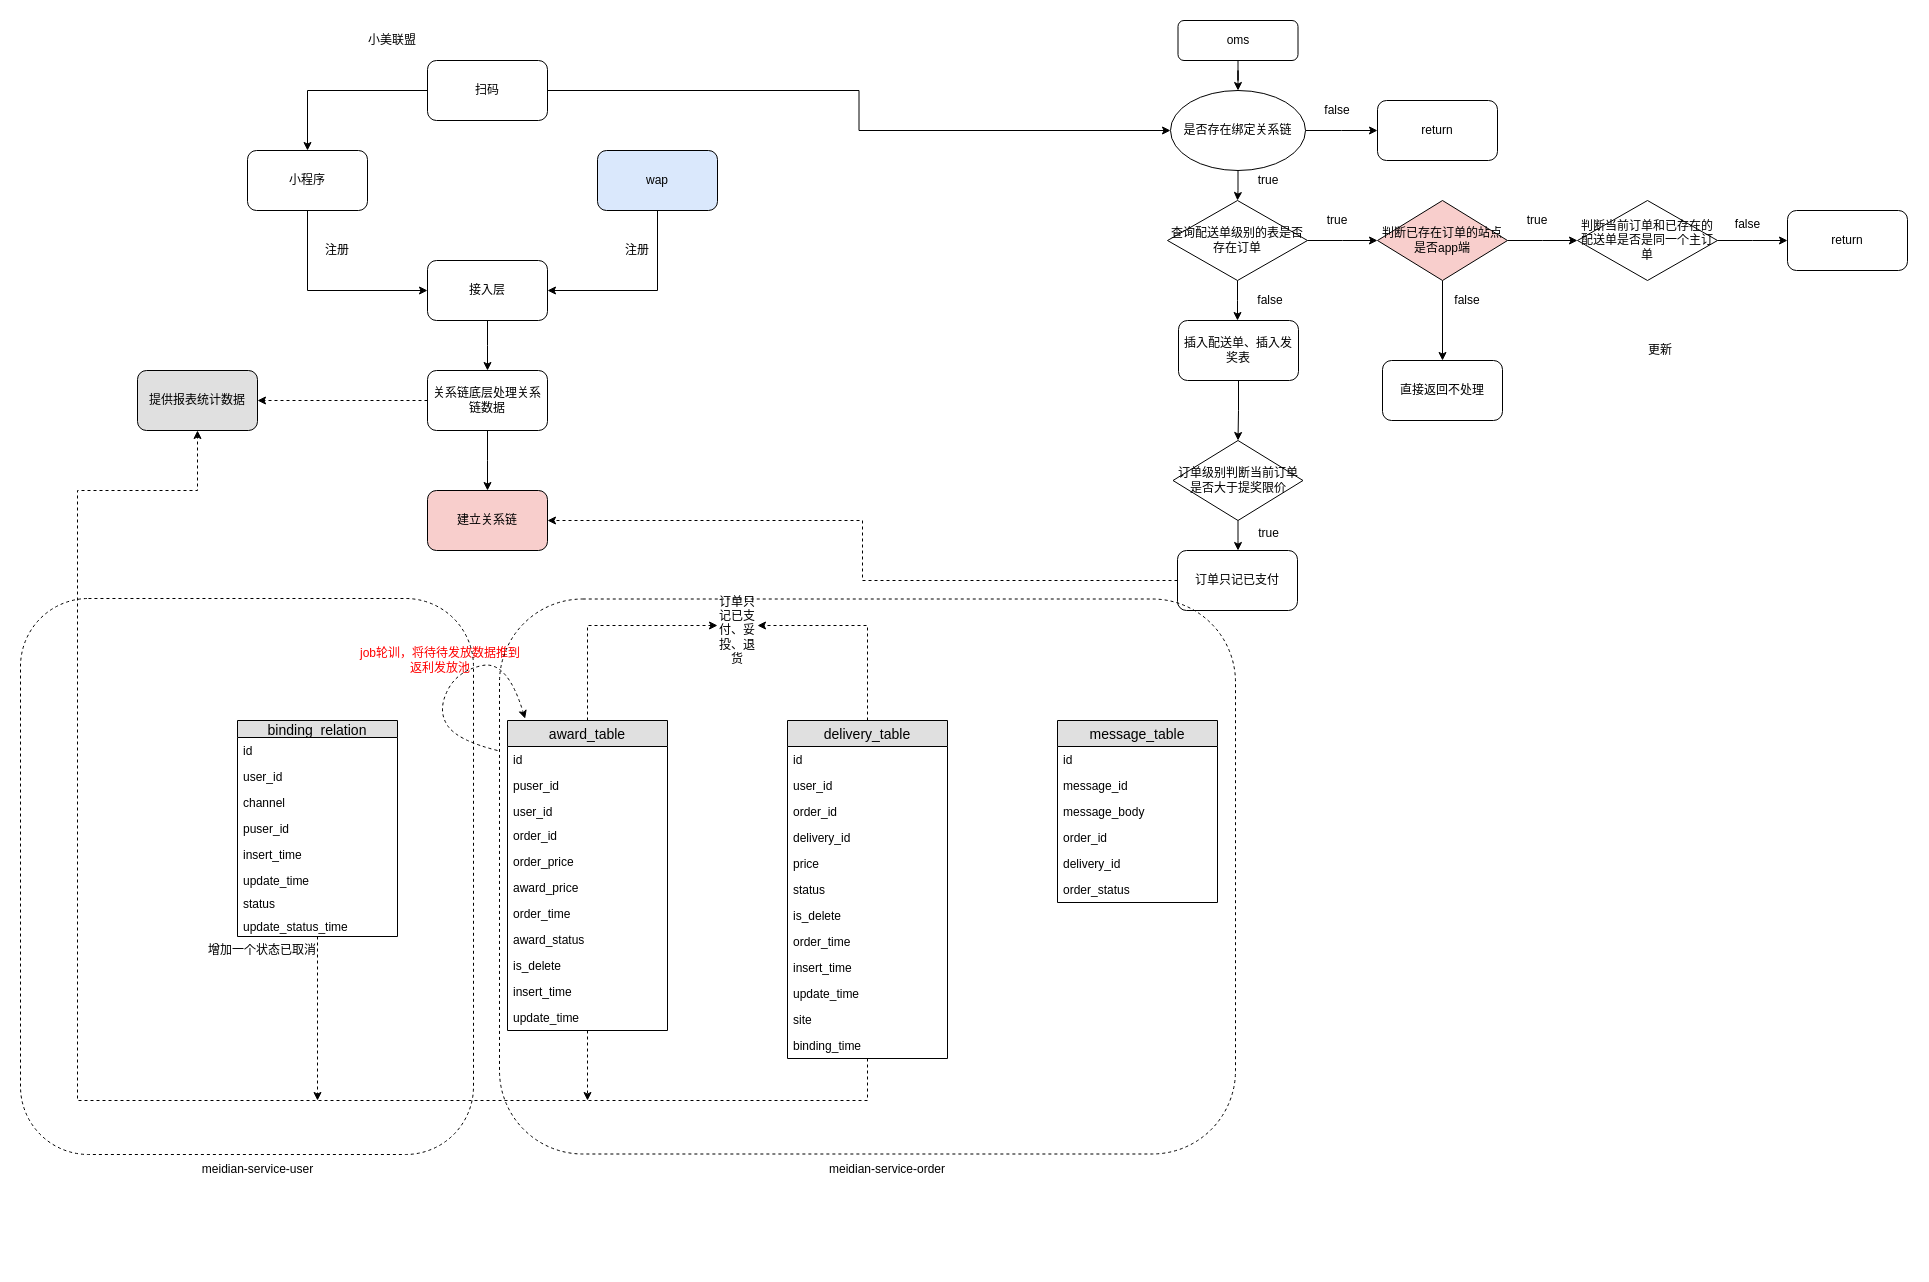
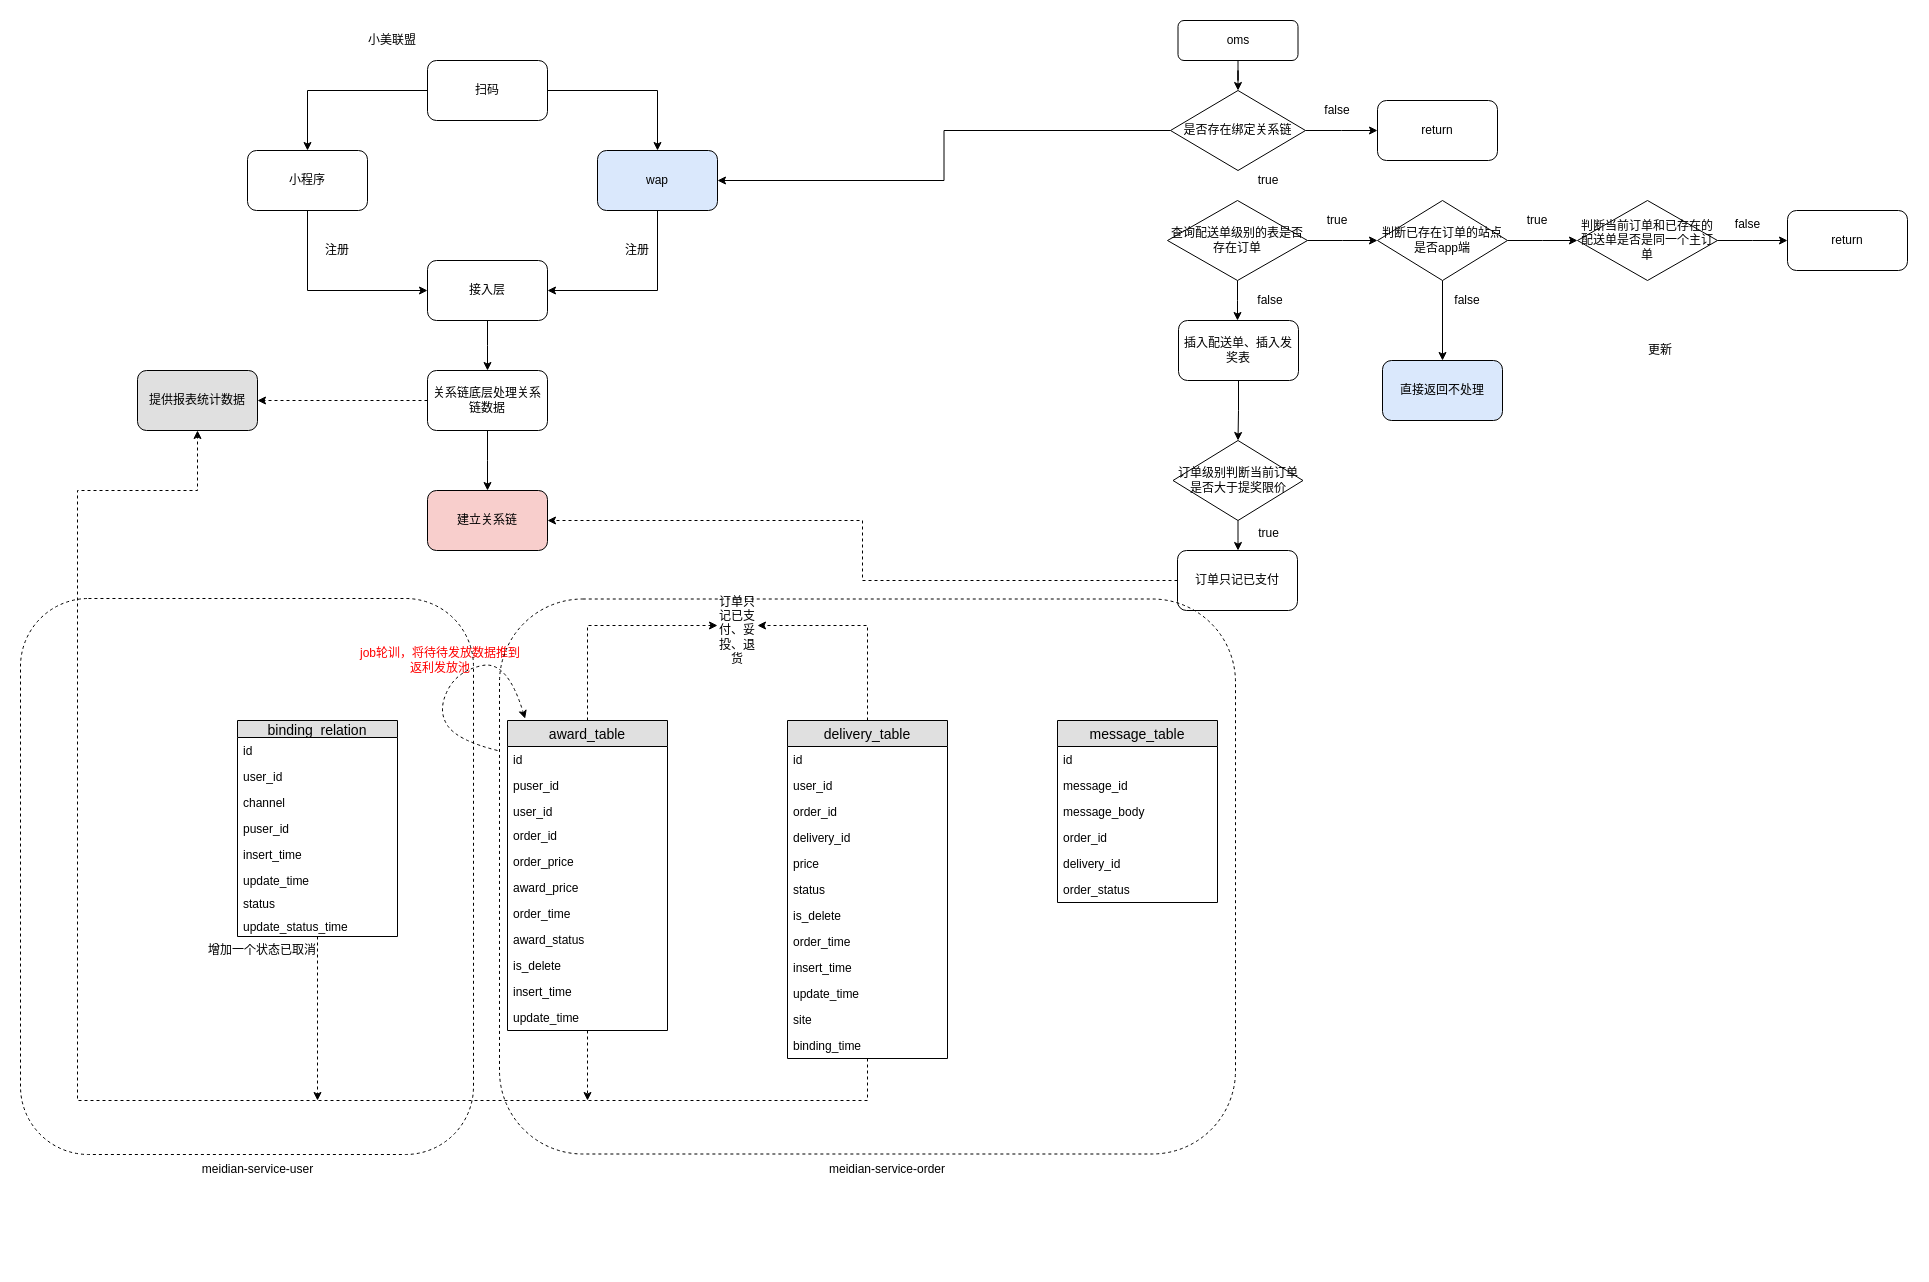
(818, 91) -> (658, 116)
(1238, 131) -> (1238, 131)
(1238, 182) -> (859, 181)
(1443, 241) -> (1443, 241)
(1443, 391) -> (1443, 391)
